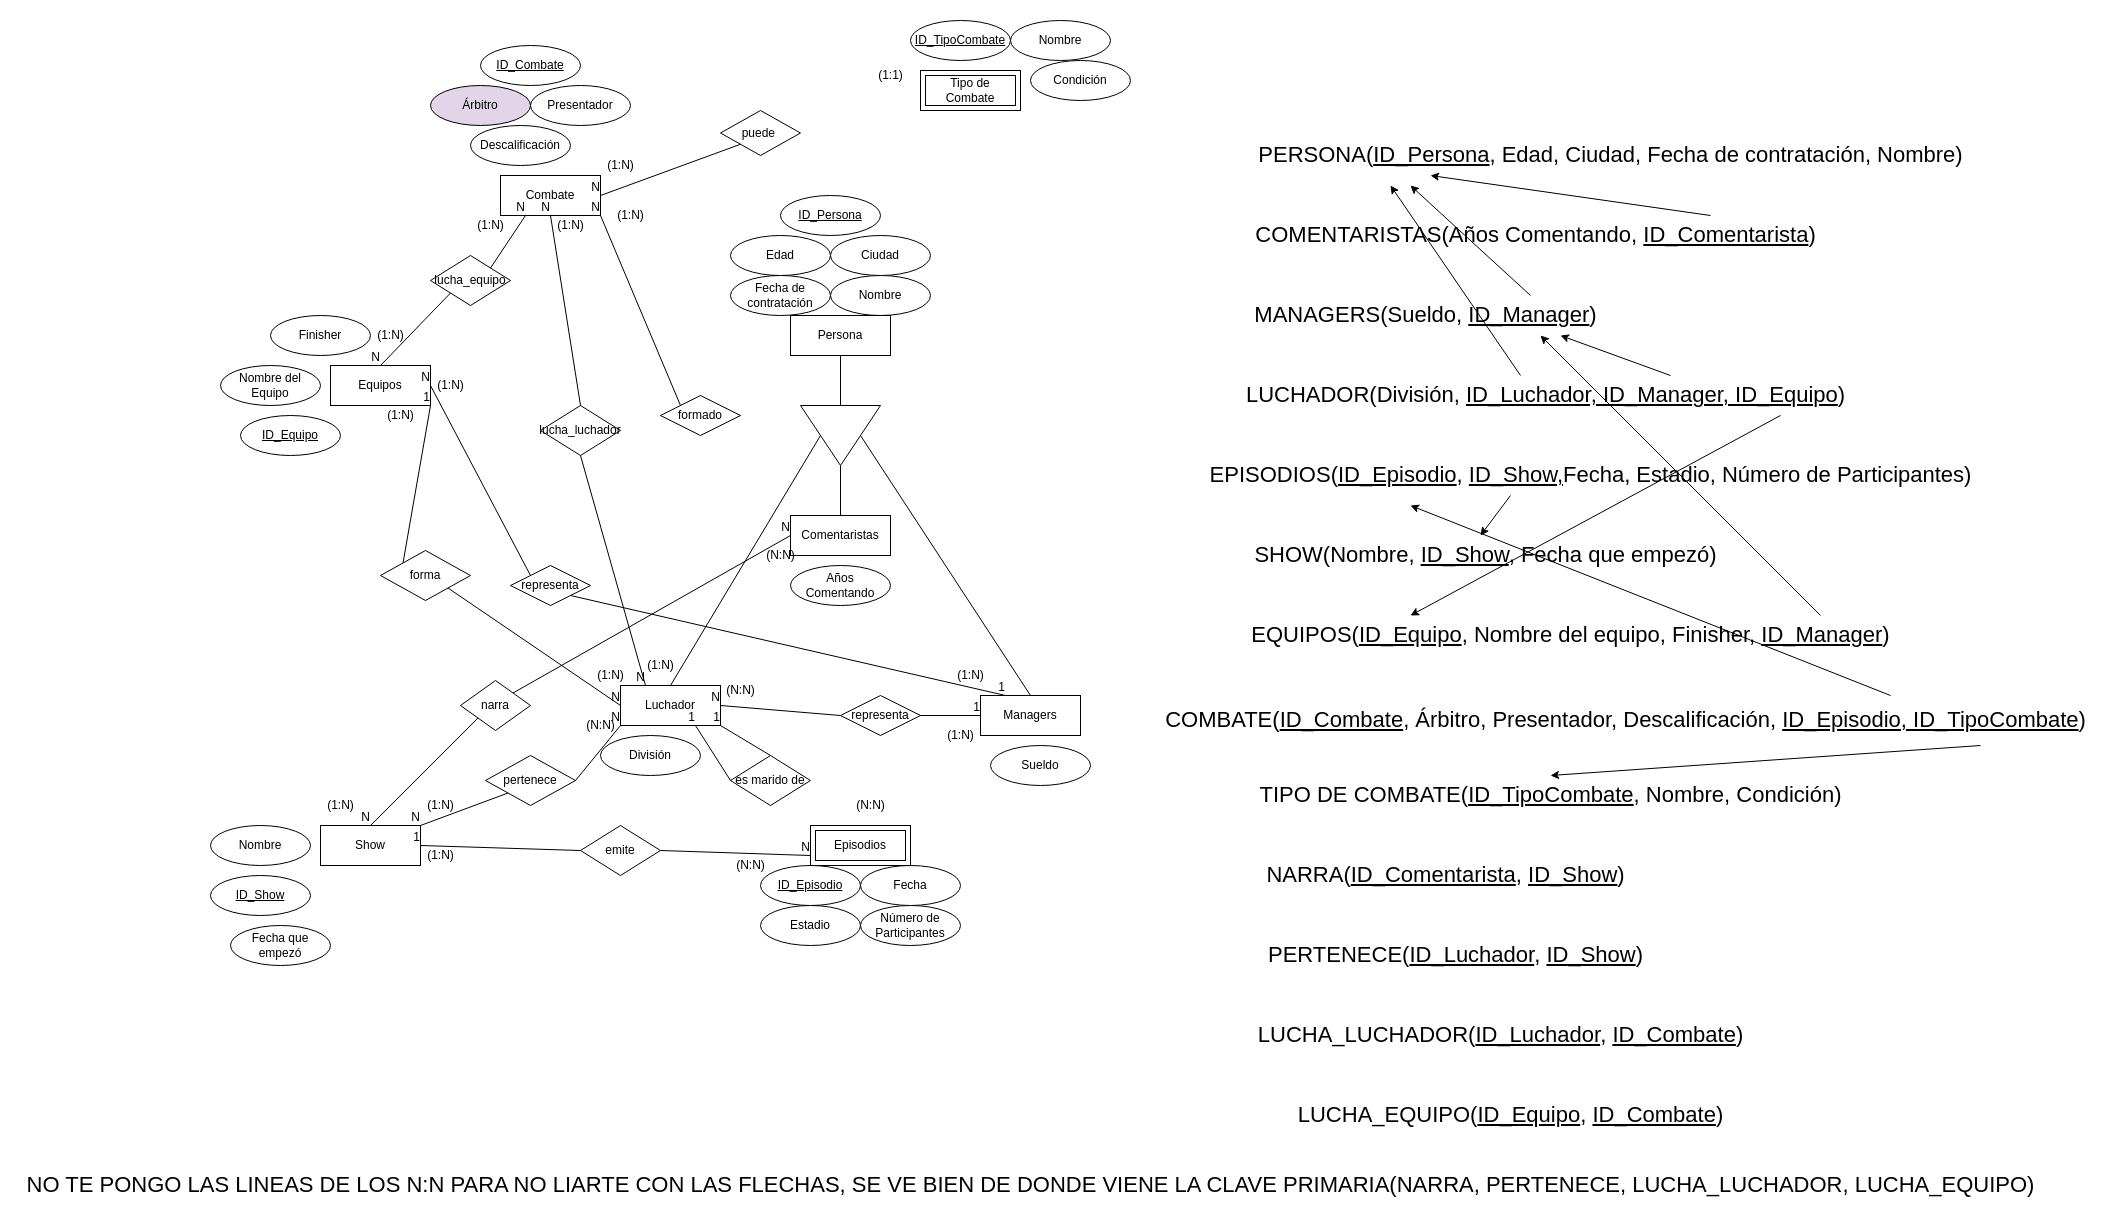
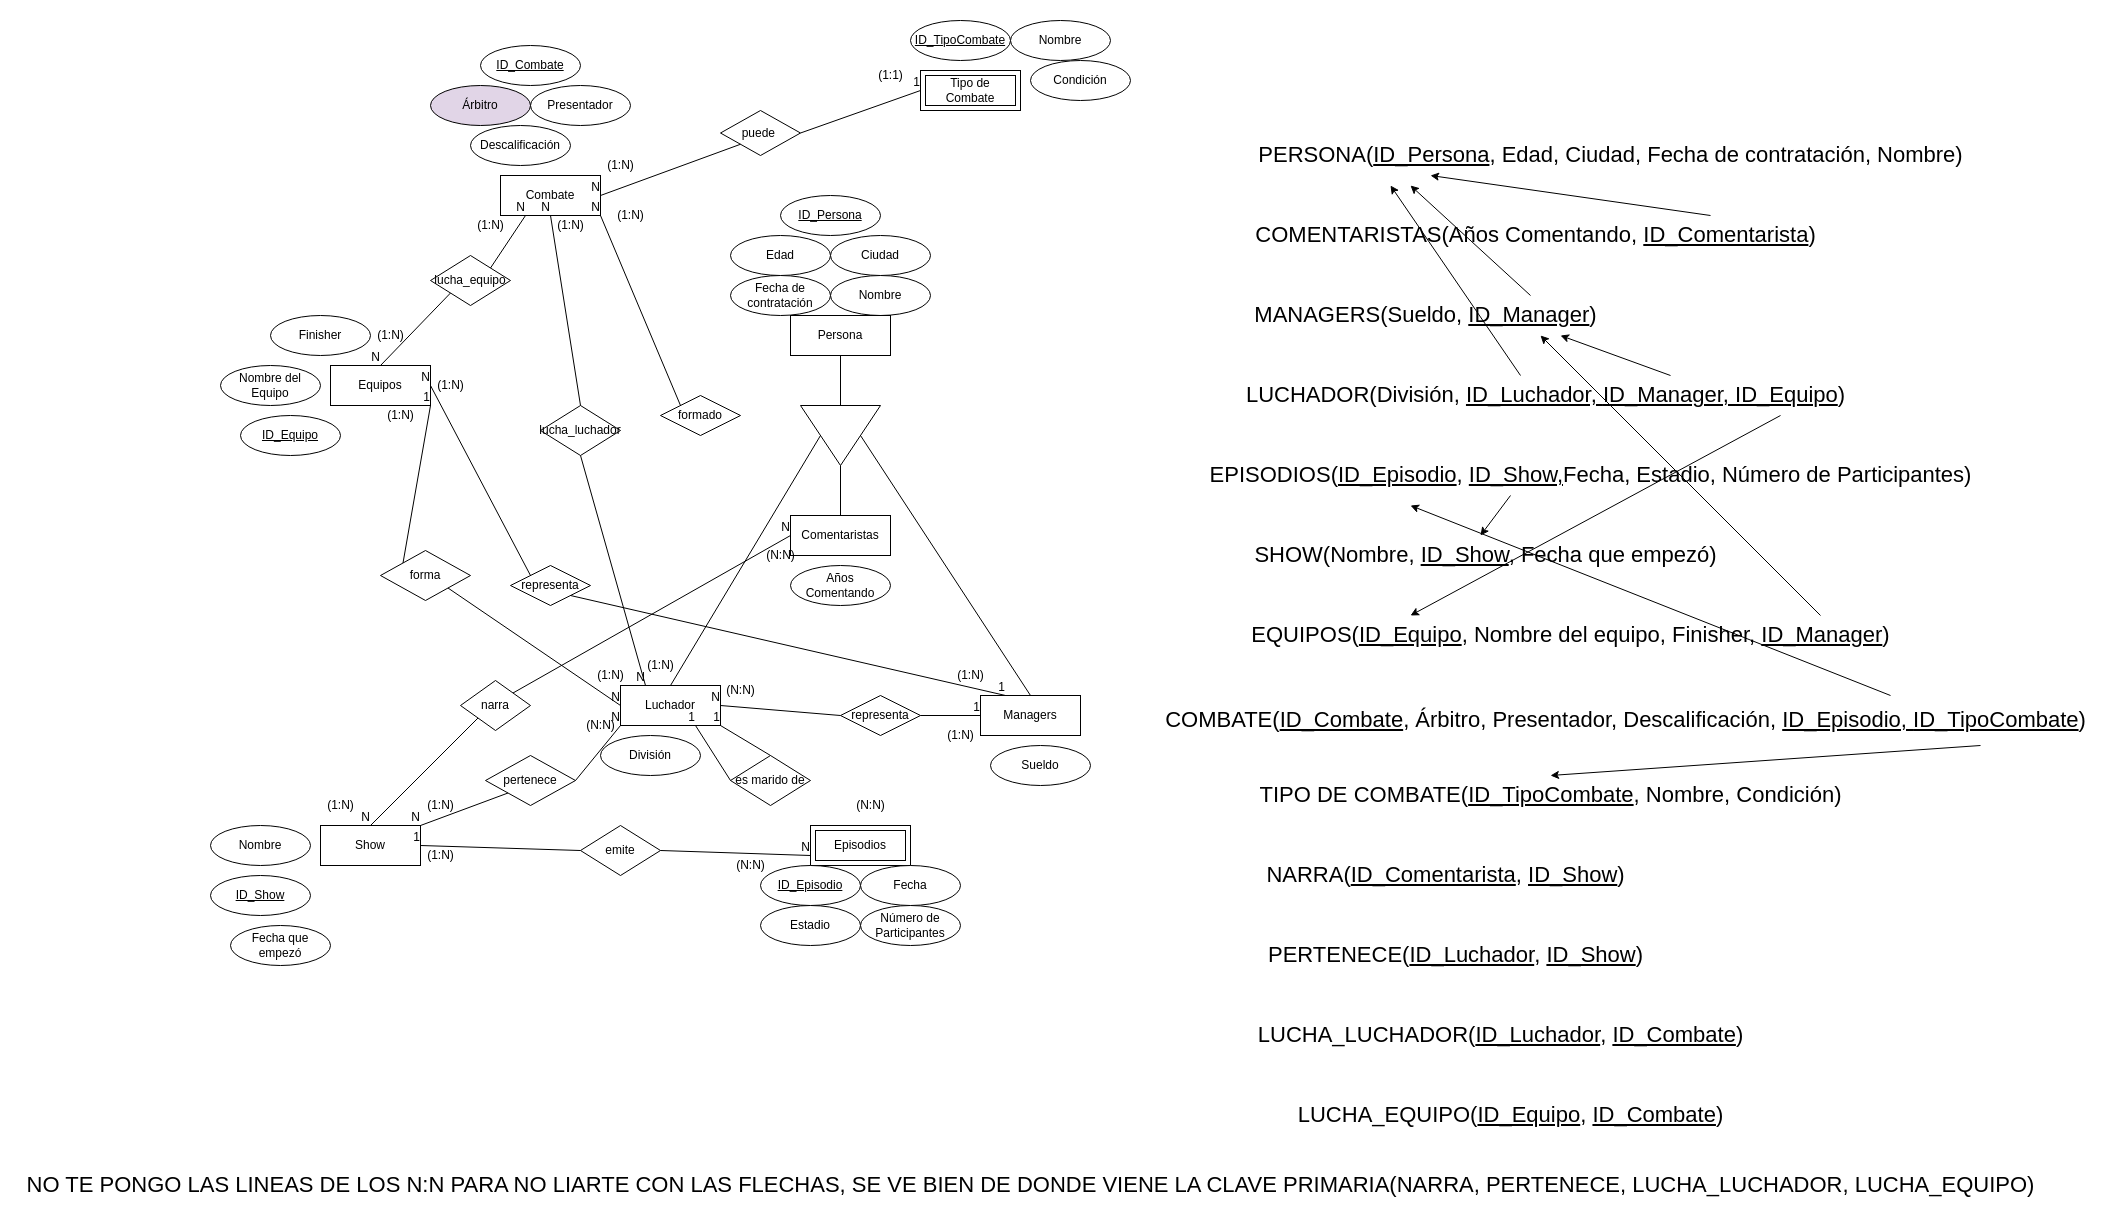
none -> (860, 112)
